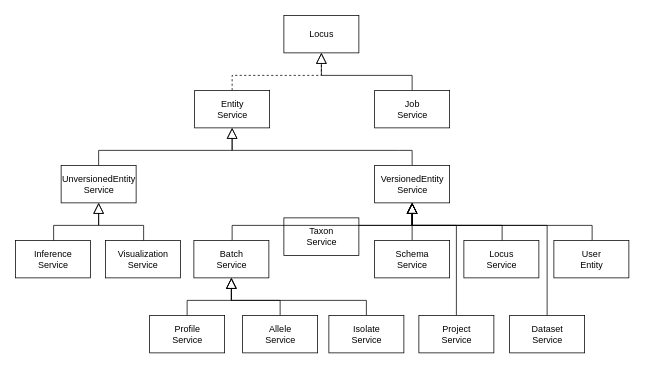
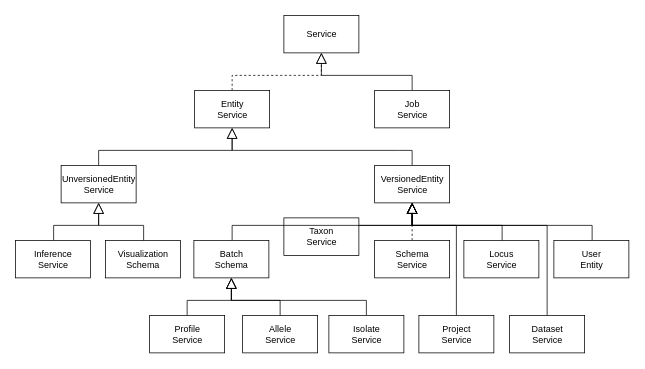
(322, 34) -> (322, 34)
(412, 233) -> (412, 233)
(143, 259) -> (143, 259)
(232, 259) -> (232, 259)
